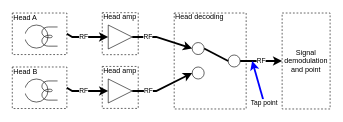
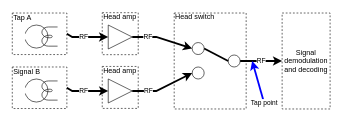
(200, 17) -> (196, 17)
(25, 18) -> (23, 18)
(306, 61) -> (306, 61)
(25, 72) -> (27, 72)
